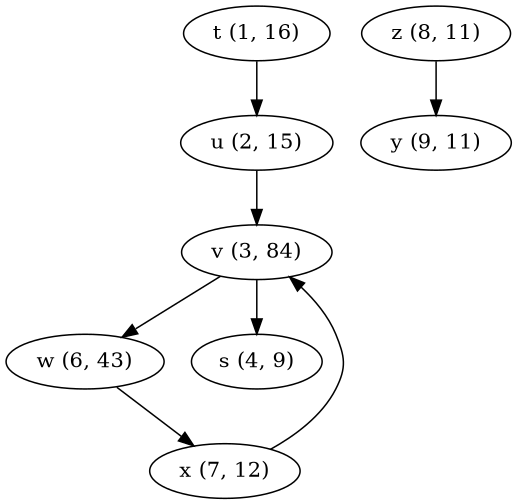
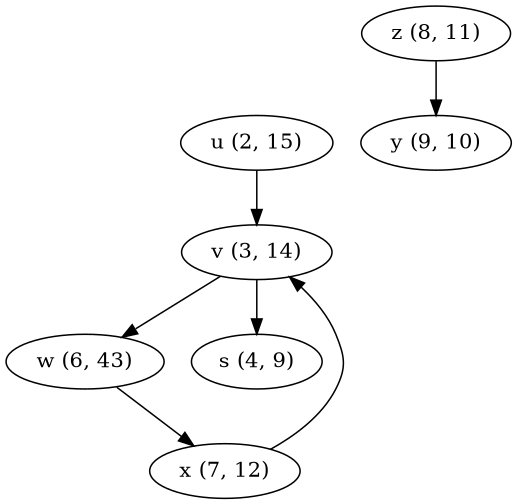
(257, 33) -> none
(436, 143) -> (436, 143)
(257, 252) -> (257, 252)
